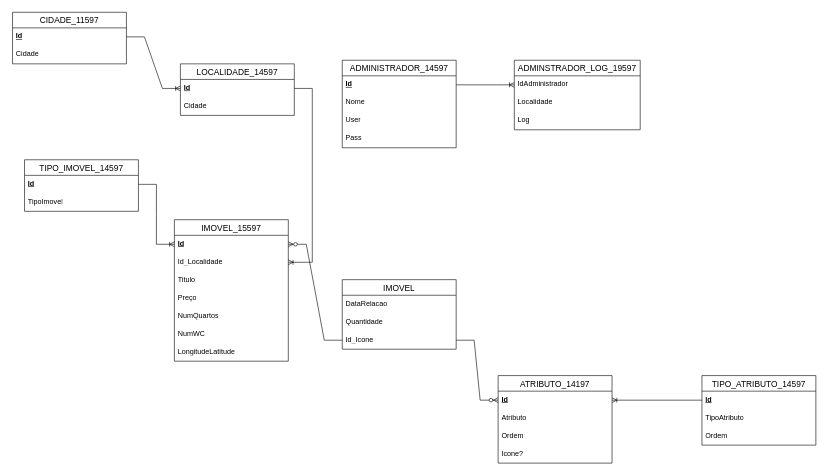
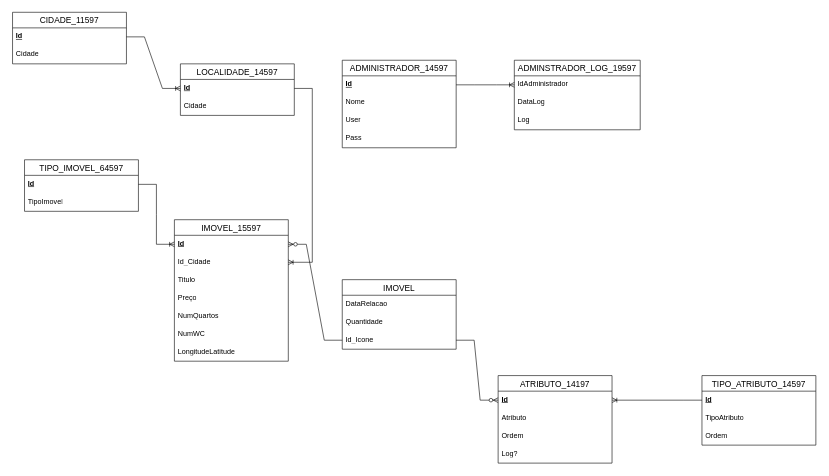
(536, 102) -> (532, 102)
(81, 168) -> (81, 168)
(202, 262) -> (195, 262)
(514, 454) -> (510, 454)
